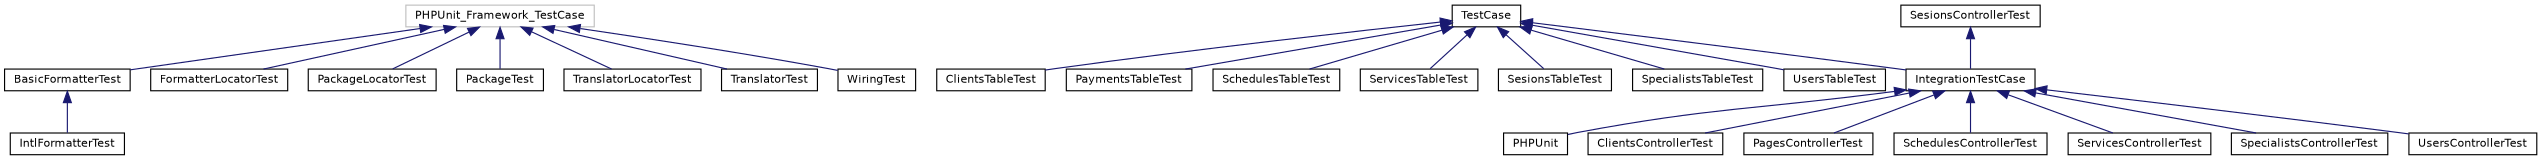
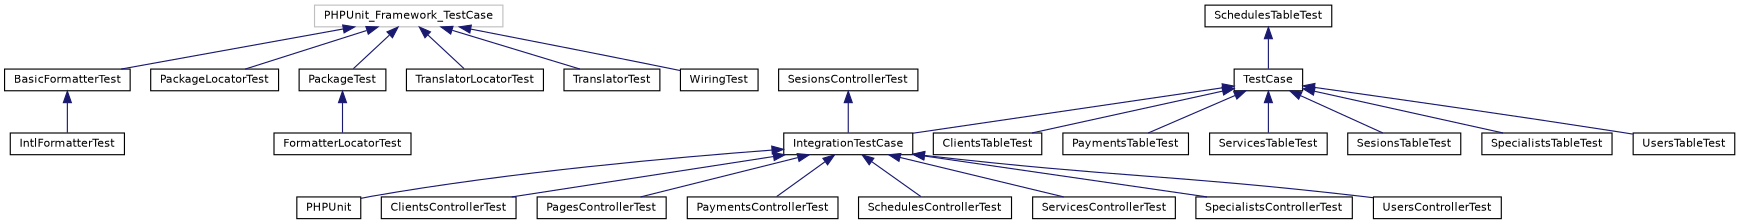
(354, 49) -> (342, 118)
(1376, 50) -> (1268, 54)
none -> (763, 208)
